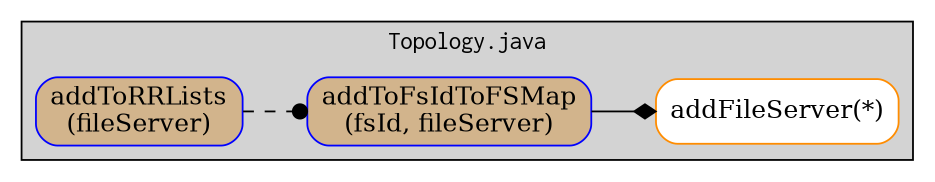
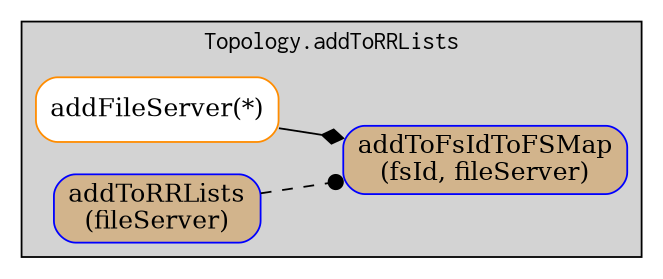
(467, 42) -> (332, 42)
(613, 111) -> (300, 132)
